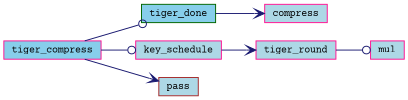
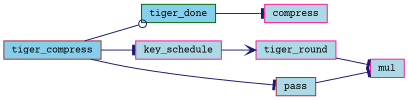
(235, 13) -> (238, 13)
(52, 50) -> (52, 50)
(114, 50) -> (116, 50)
(349, 50) -> (351, 61)
(117, 69) -> (180, 75)
none -> (341, 78)
